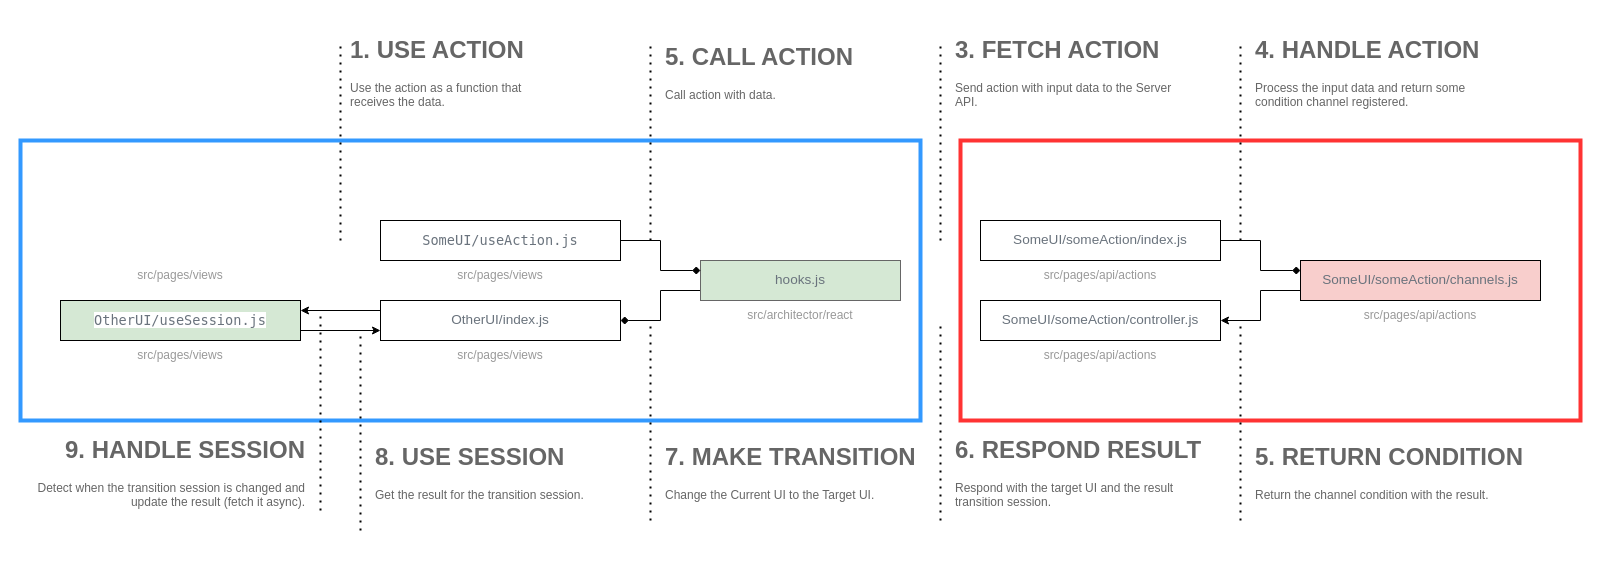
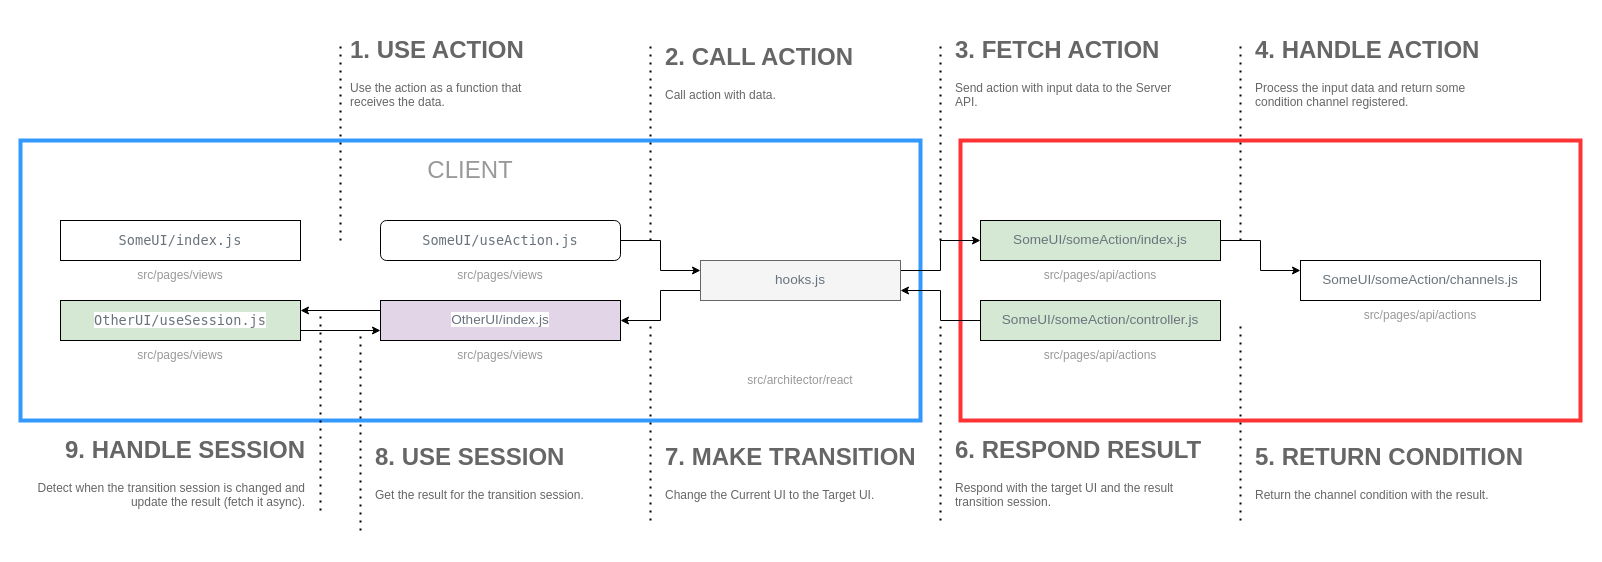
(727, 71) -> (727, 71)
none -> (471, 171)
none -> (181, 241)
(501, 241) -> (501, 241)
(1101, 241) -> (1101, 241)
none -> (941, 260)
(692, 271) -> (692, 271)
(1292, 271) -> (1292, 271)
(801, 281) -> (801, 281)
(1421, 281) -> (1421, 281)
(1261, 302) -> none
none -> (941, 310)
(801, 316) -> (801, 381)
(501, 321) -> (501, 321)
(629, 321) -> (628, 321)
(1101, 321) -> (1101, 321)
